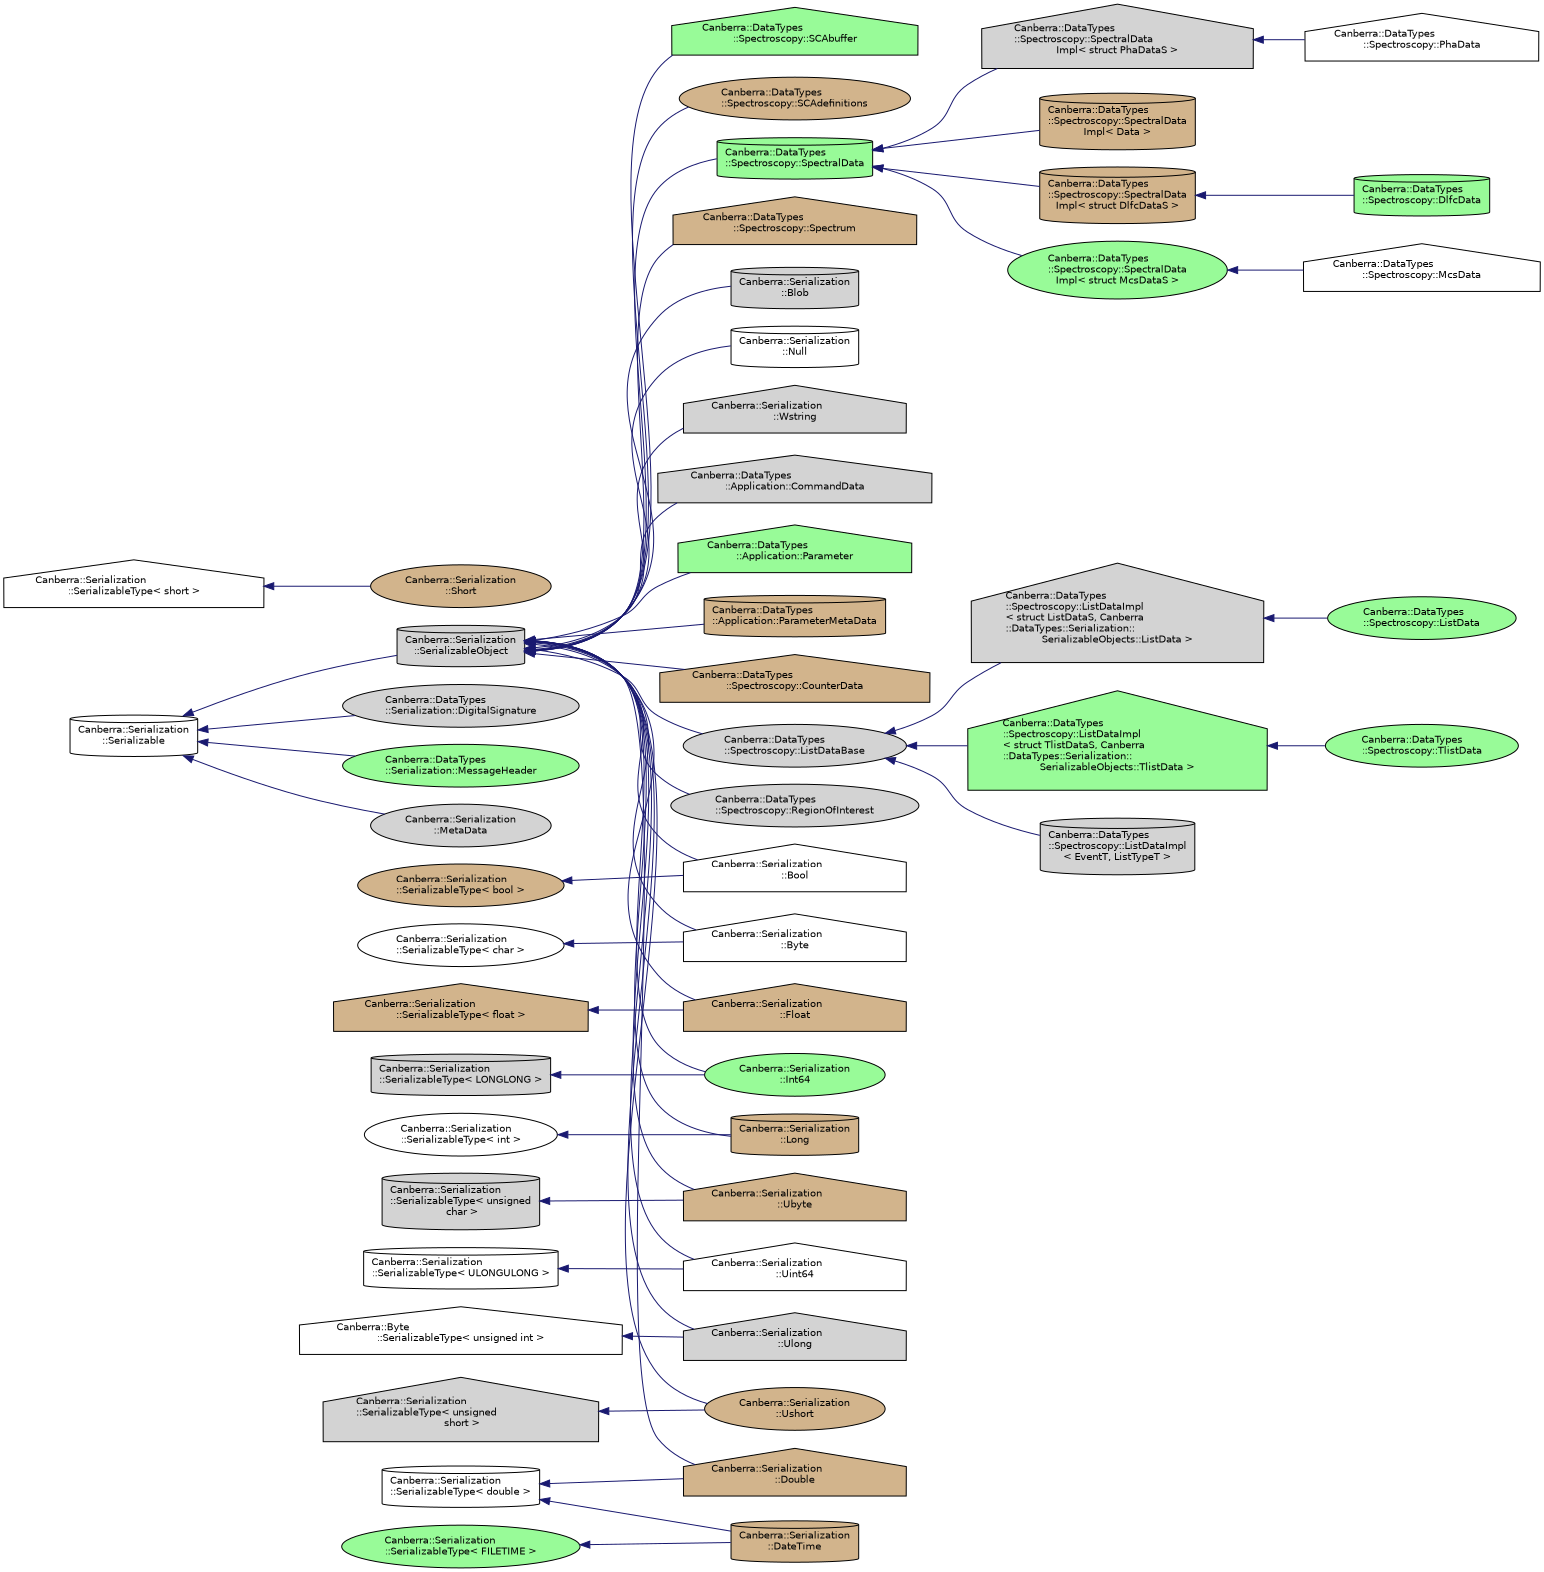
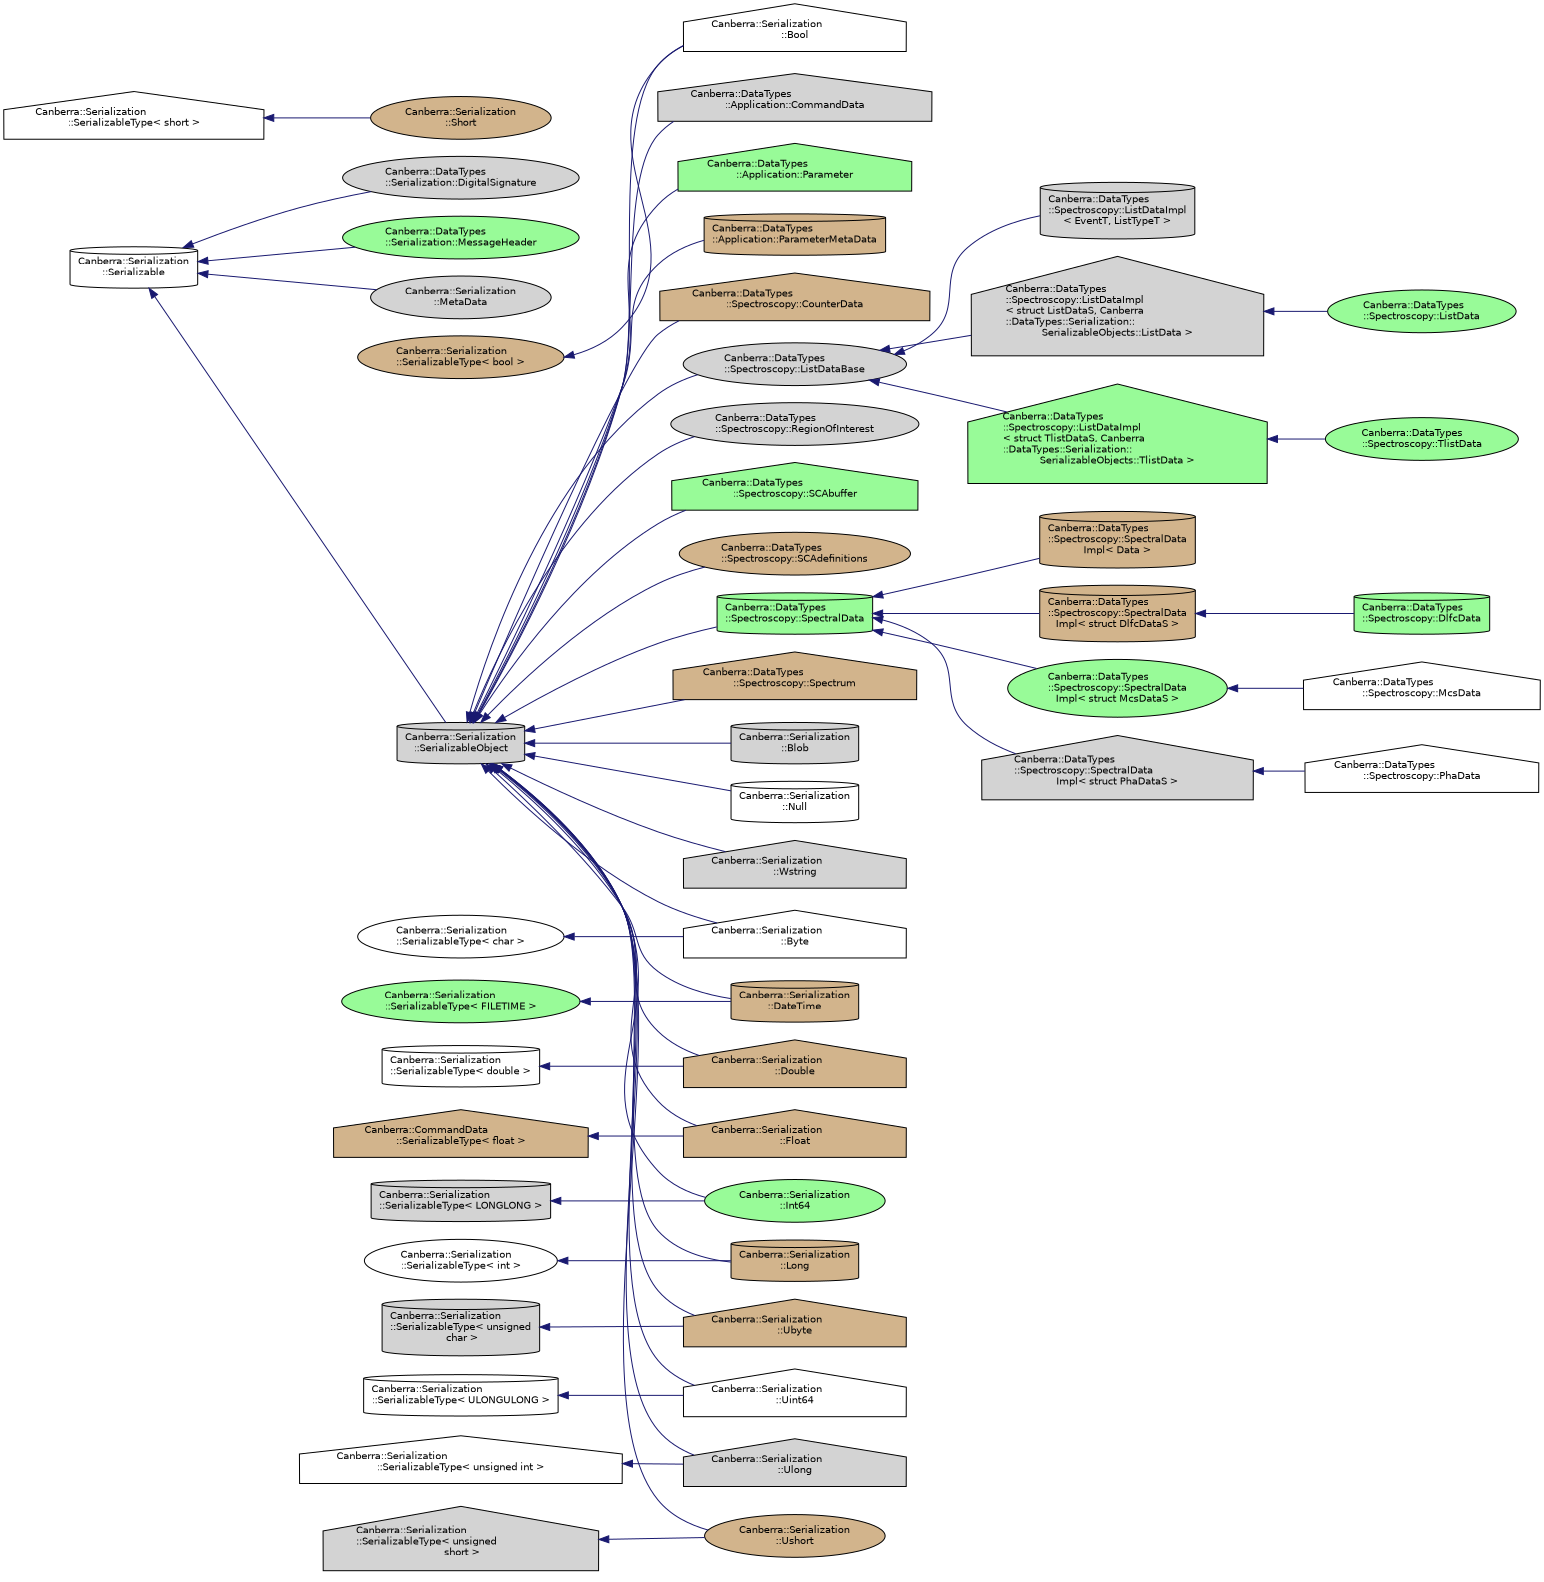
(461, 1010) -> (461, 1136)
(461, 1333) -> (461, 1462)
(640, 1516) -> (642, 954)
